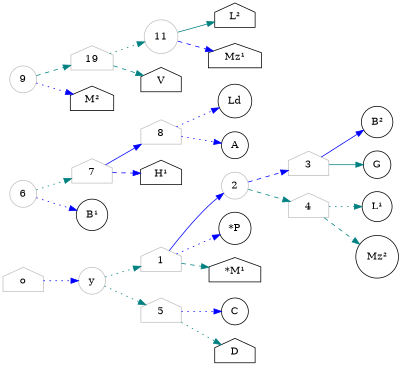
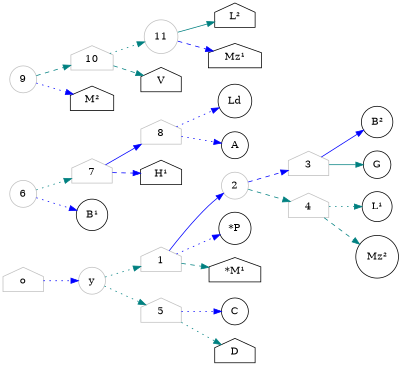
(92, 59) -> (92, 59)
